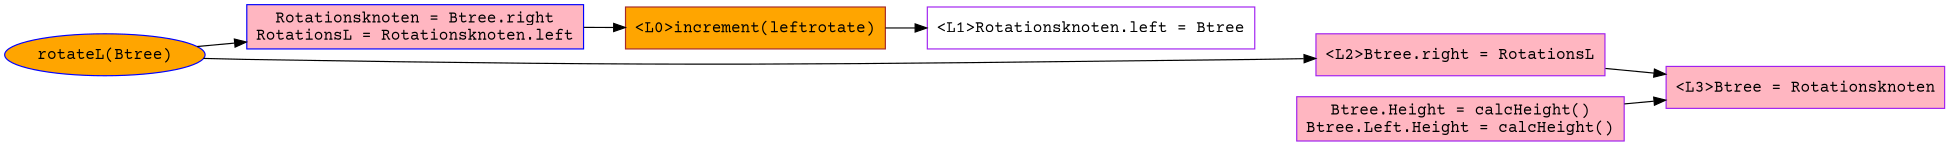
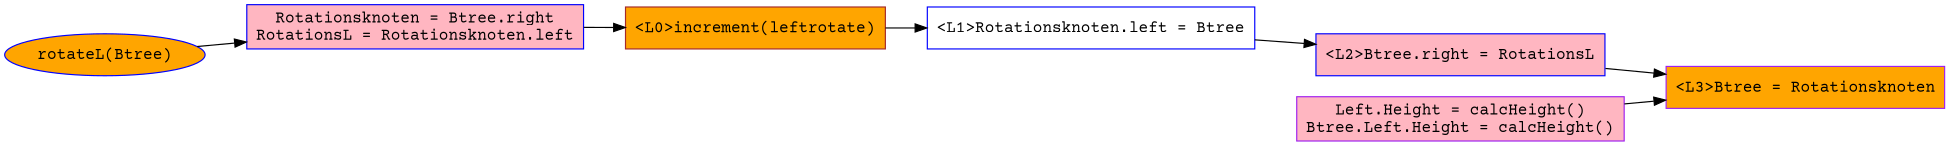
(1091, 28) -> (1091, 28)
(1460, 55) -> (1460, 55)
(754, 64) -> (1279, 42)
(1805, 87) -> (1805, 87)
(1460, 119) -> (1460, 119)
